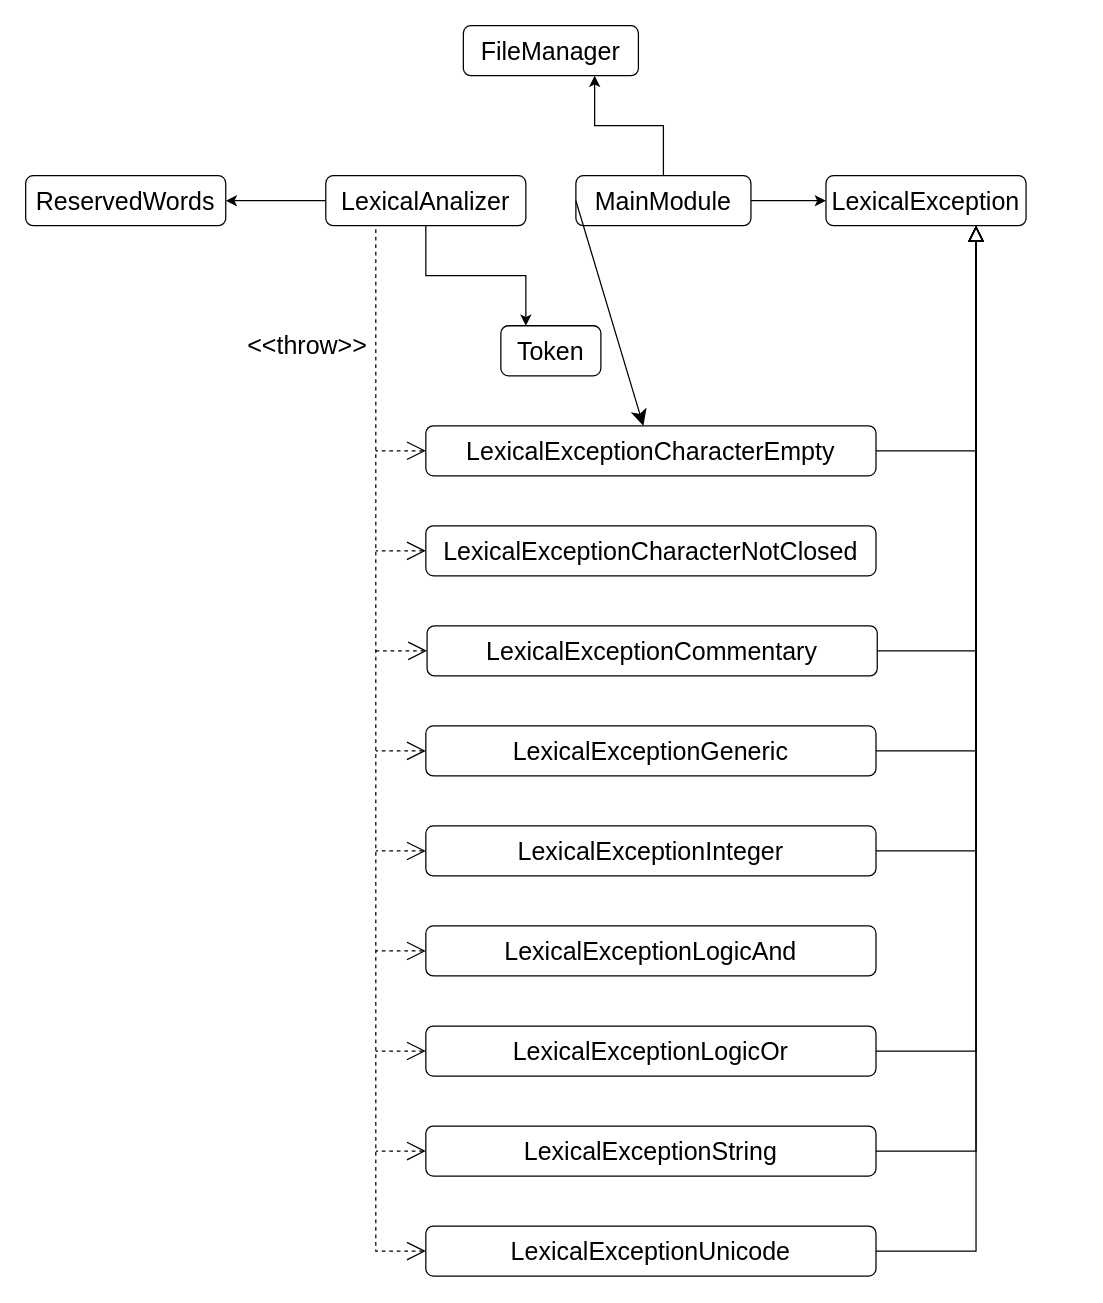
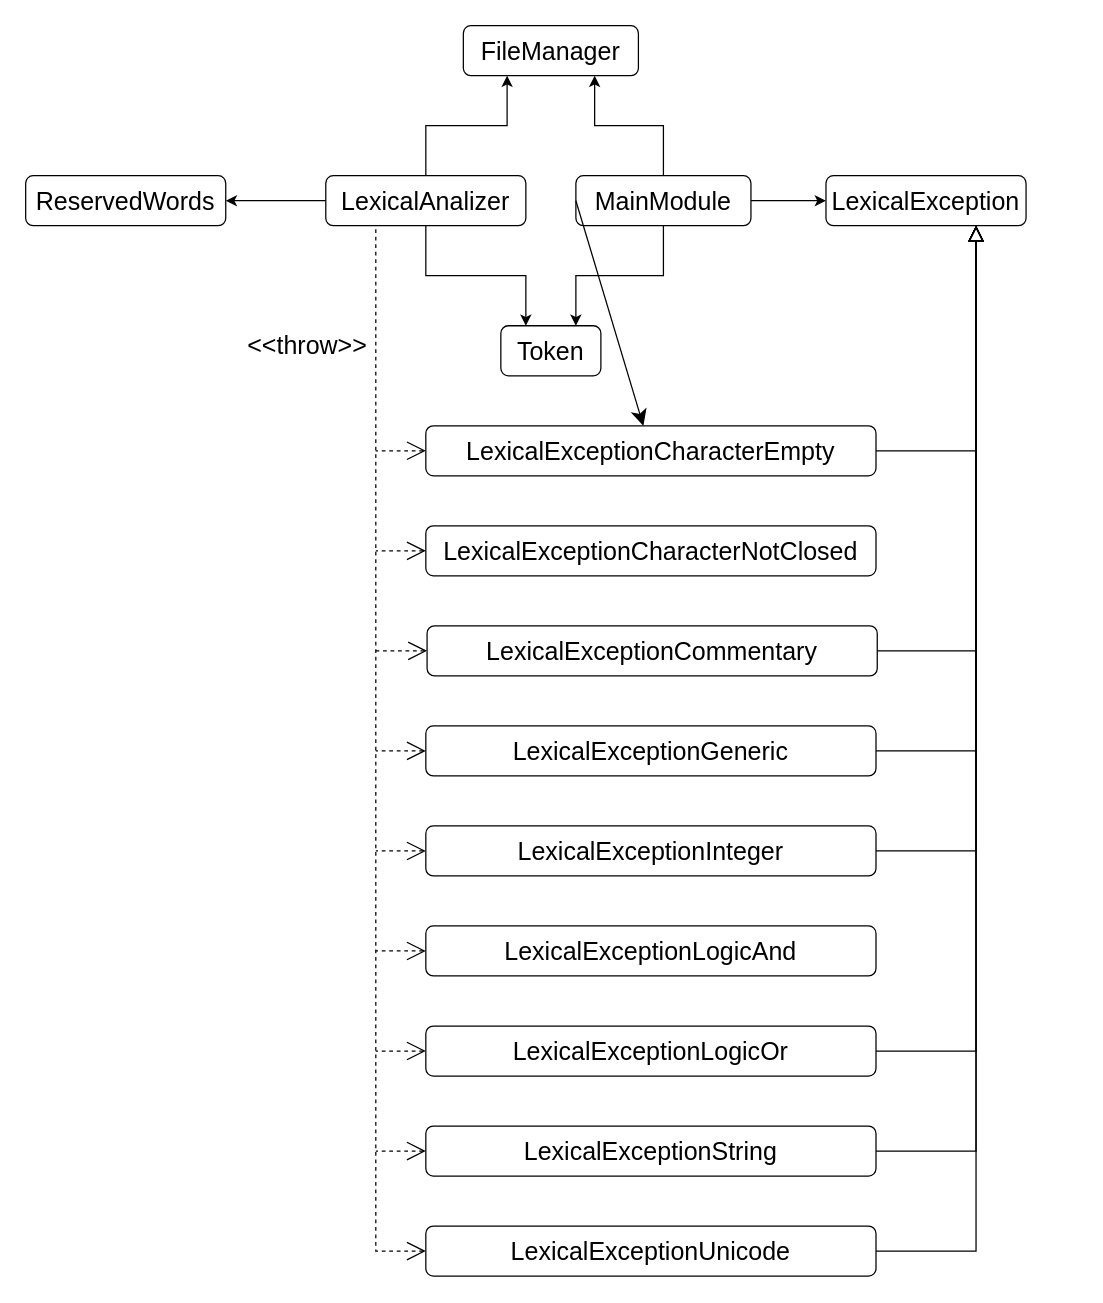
none -> (462, 126)
none -> (624, 276)
